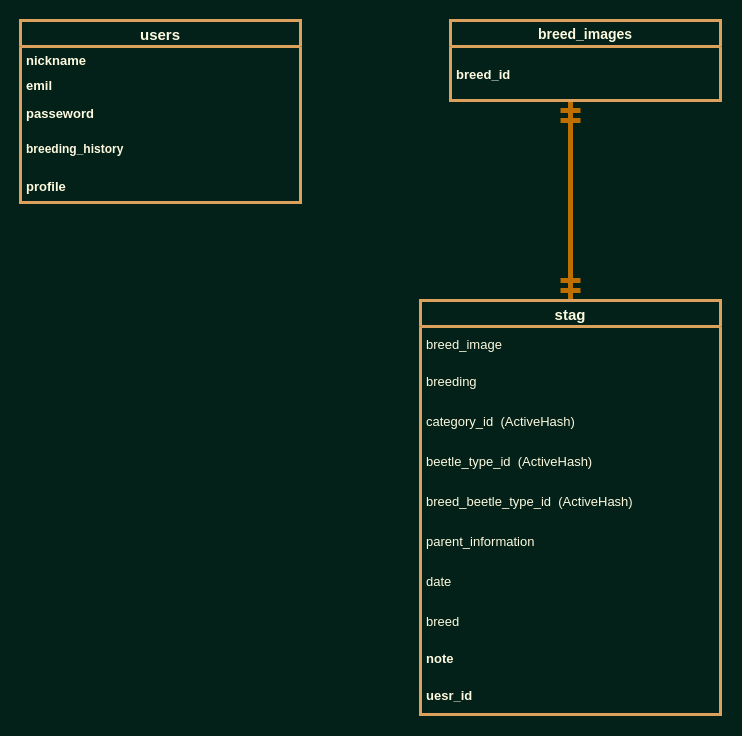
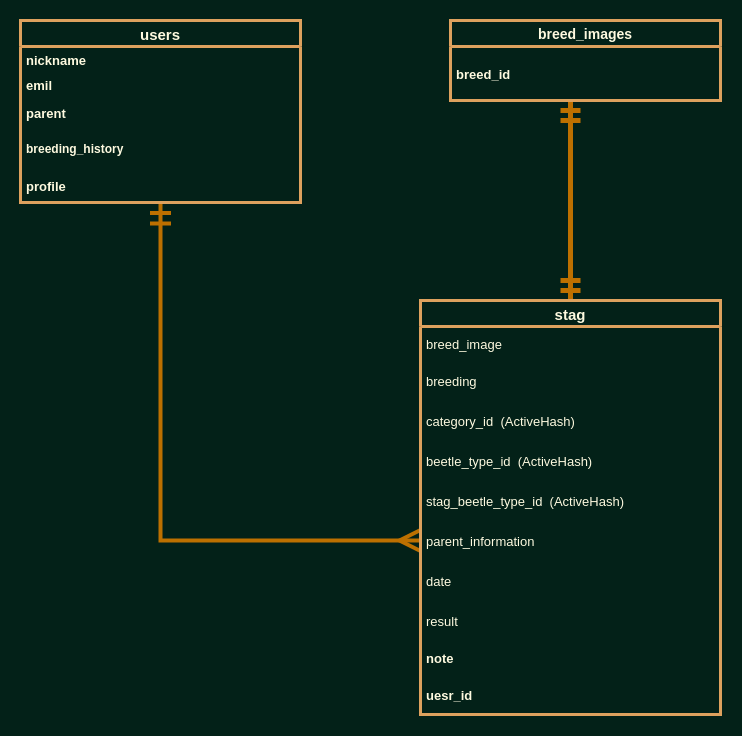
(59, 113) -> (48, 113)
(543, 501) -> (539, 501)
none -> (161, 502)
(444, 621) -> (446, 621)
